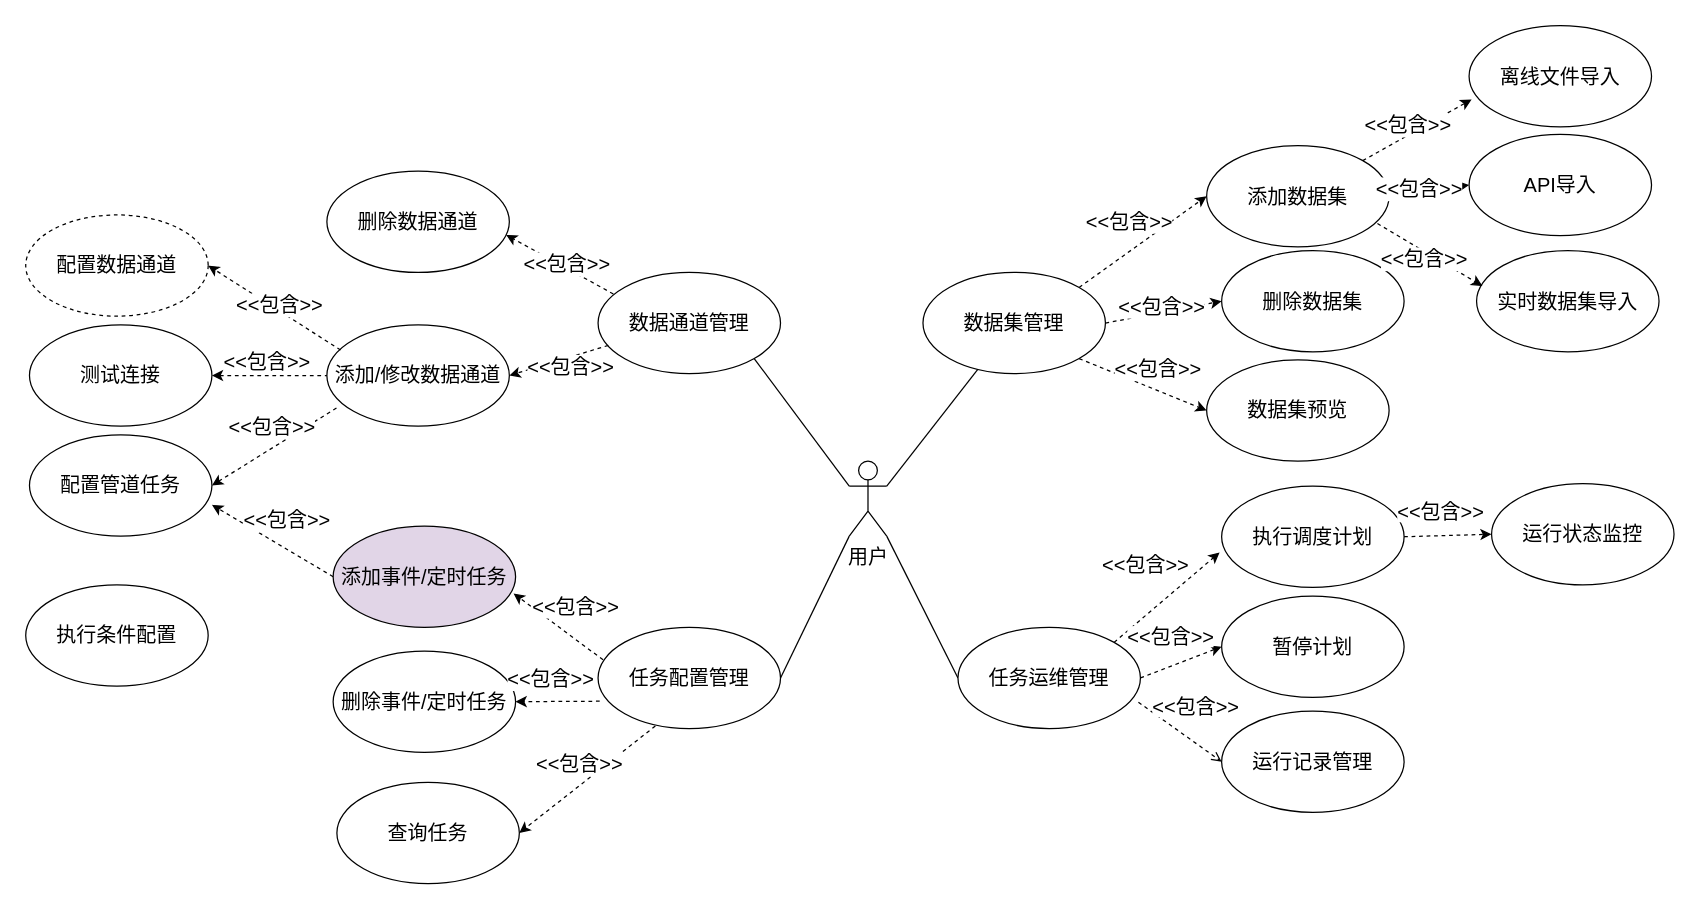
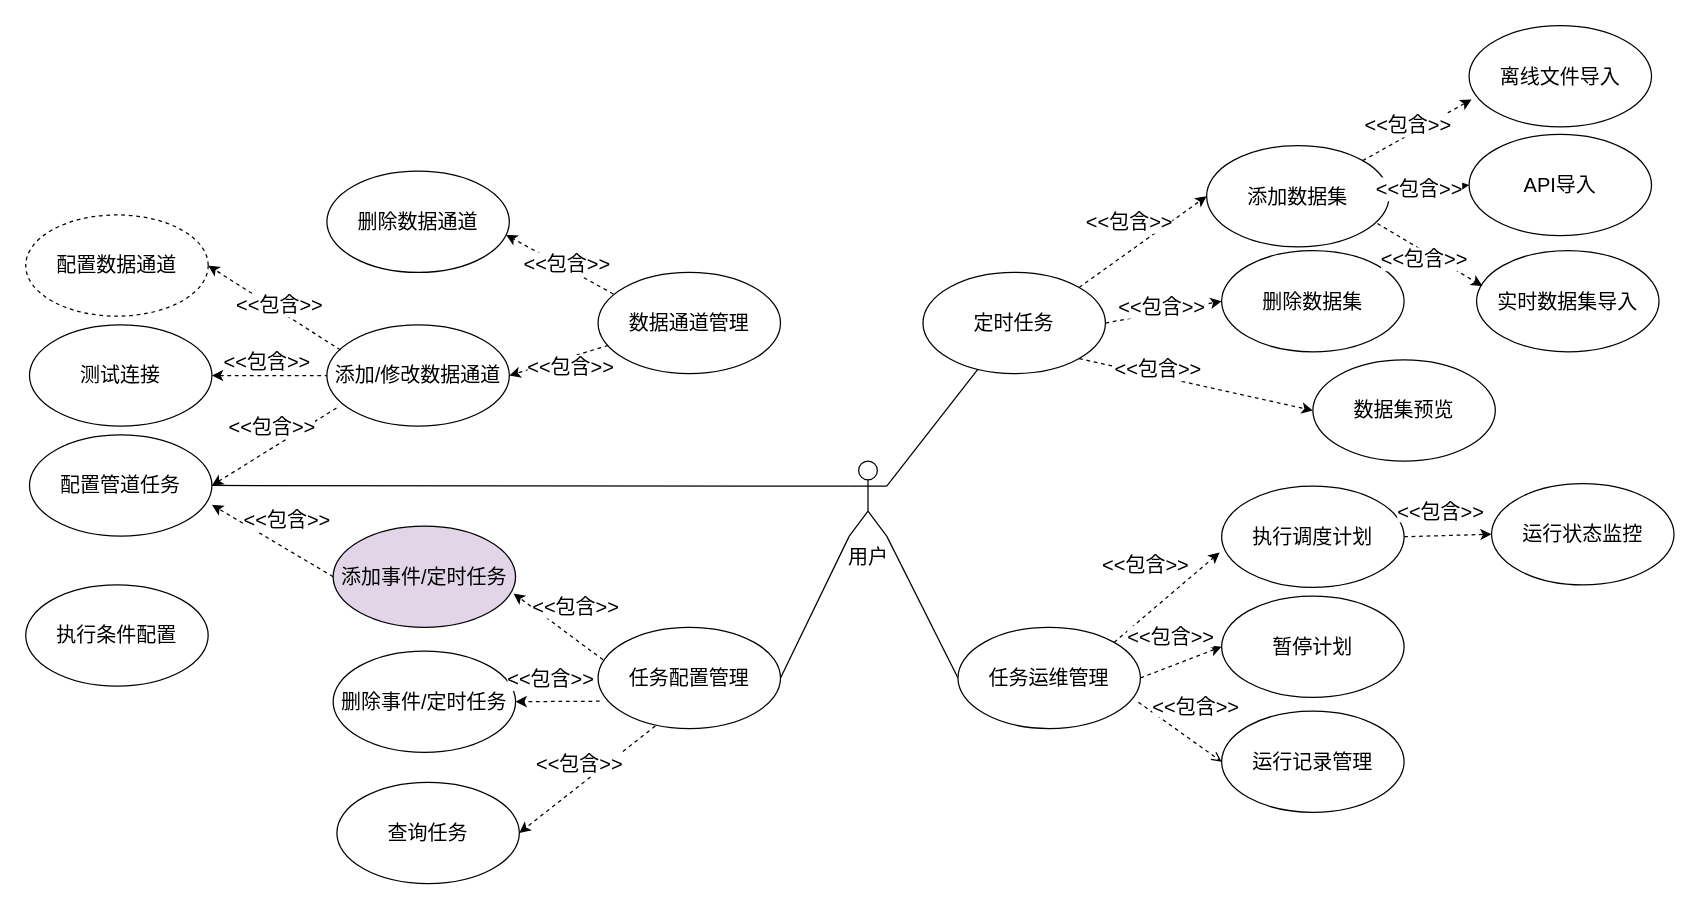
(1014, 323) -> (1014, 323)
(1298, 411) -> (1404, 411)
(802, 422) -> (530, 486)
